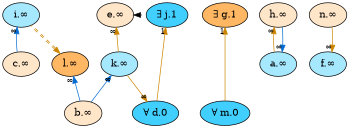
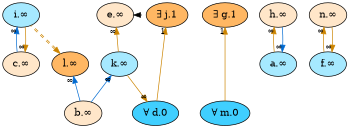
(167, 15) -> (167, 15)
none -> (26, 36)
none -> (323, 43)
